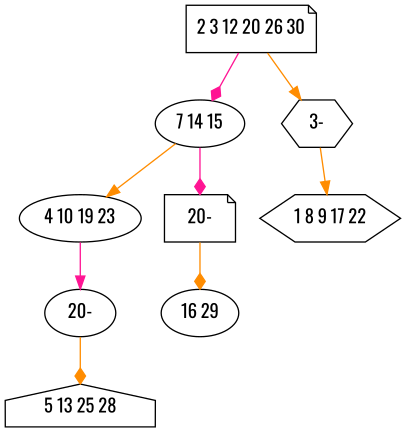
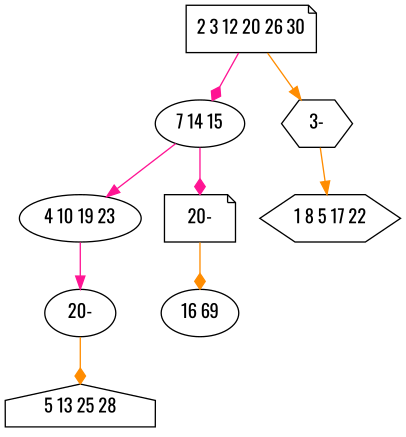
(147, 166) -> (147, 166)
(330, 218) -> (330, 218)
(200, 313) -> (200, 313)
